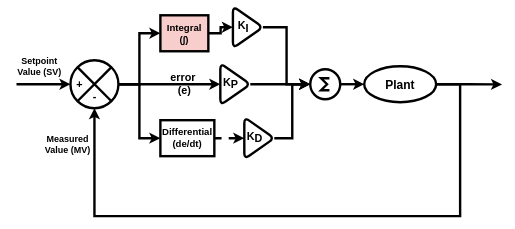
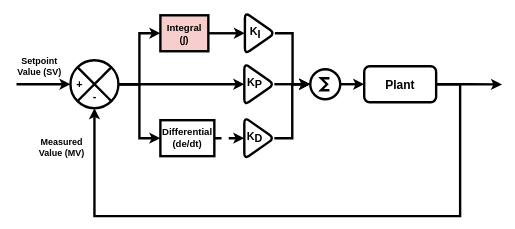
(248, 27) -> (260, 33)
(185, 84) -> none
(236, 84) -> (260, 84)
(401, 84) -> (401, 84)
(68, 144) -> (62, 147)
